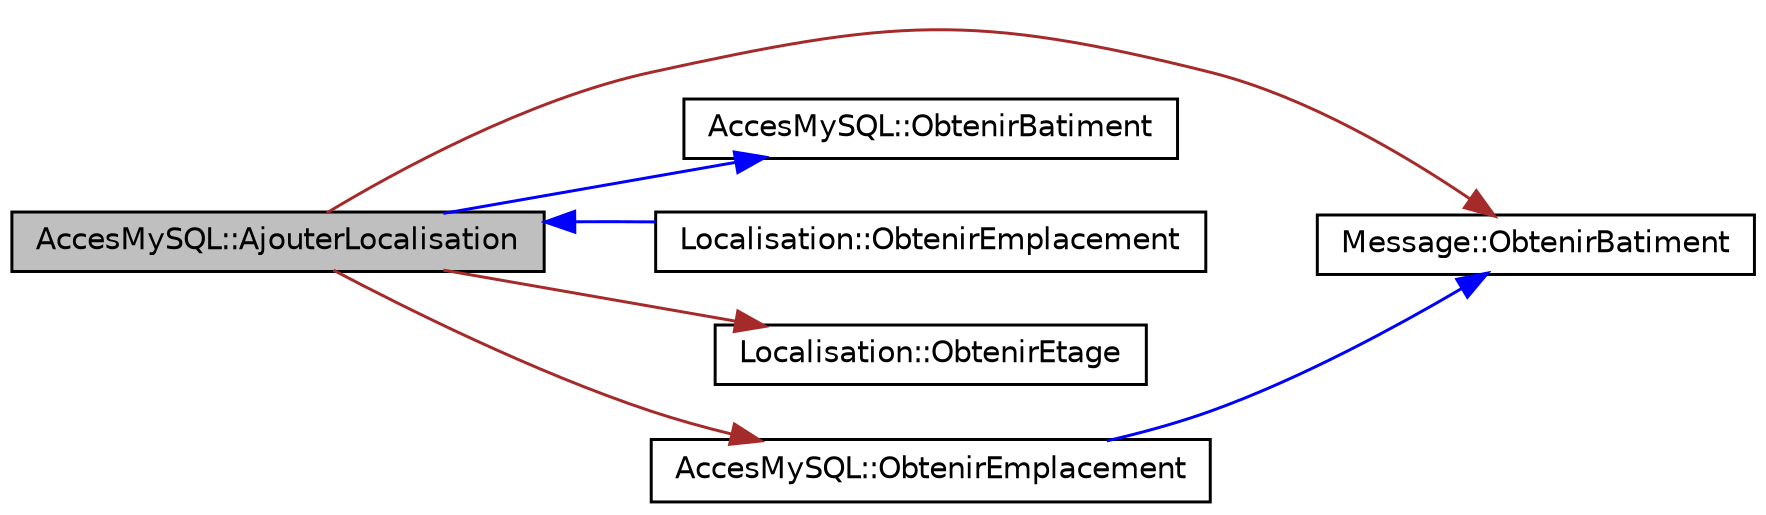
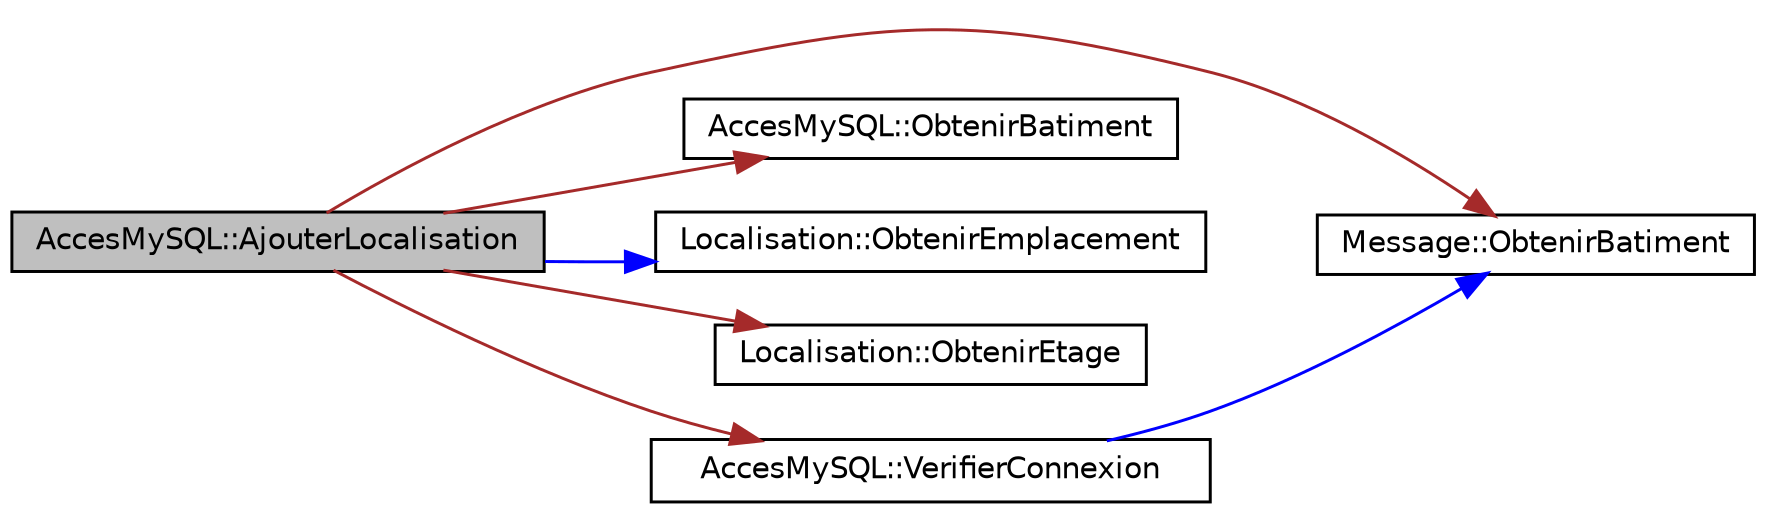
(590, 188) -> (590, 188)
(615, 222) -> (585, 262)
(931, 471) -> (931, 471)
